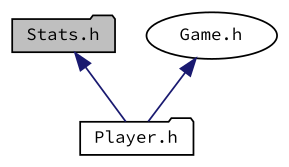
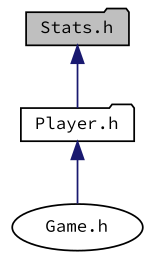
(167, 97) -> (78, 182)
